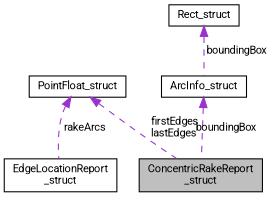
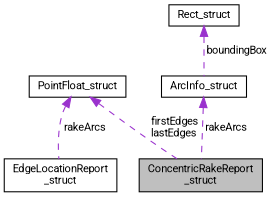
(225, 128) -> (225, 128)
